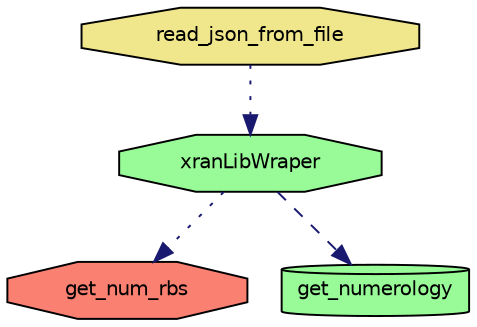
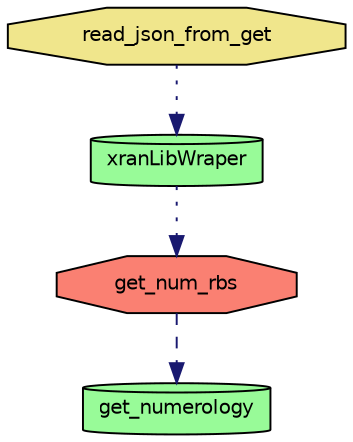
(250, 36) -> (177, 36)
(250, 163) -> (177, 160)
(307, 221) -> (177, 338)
